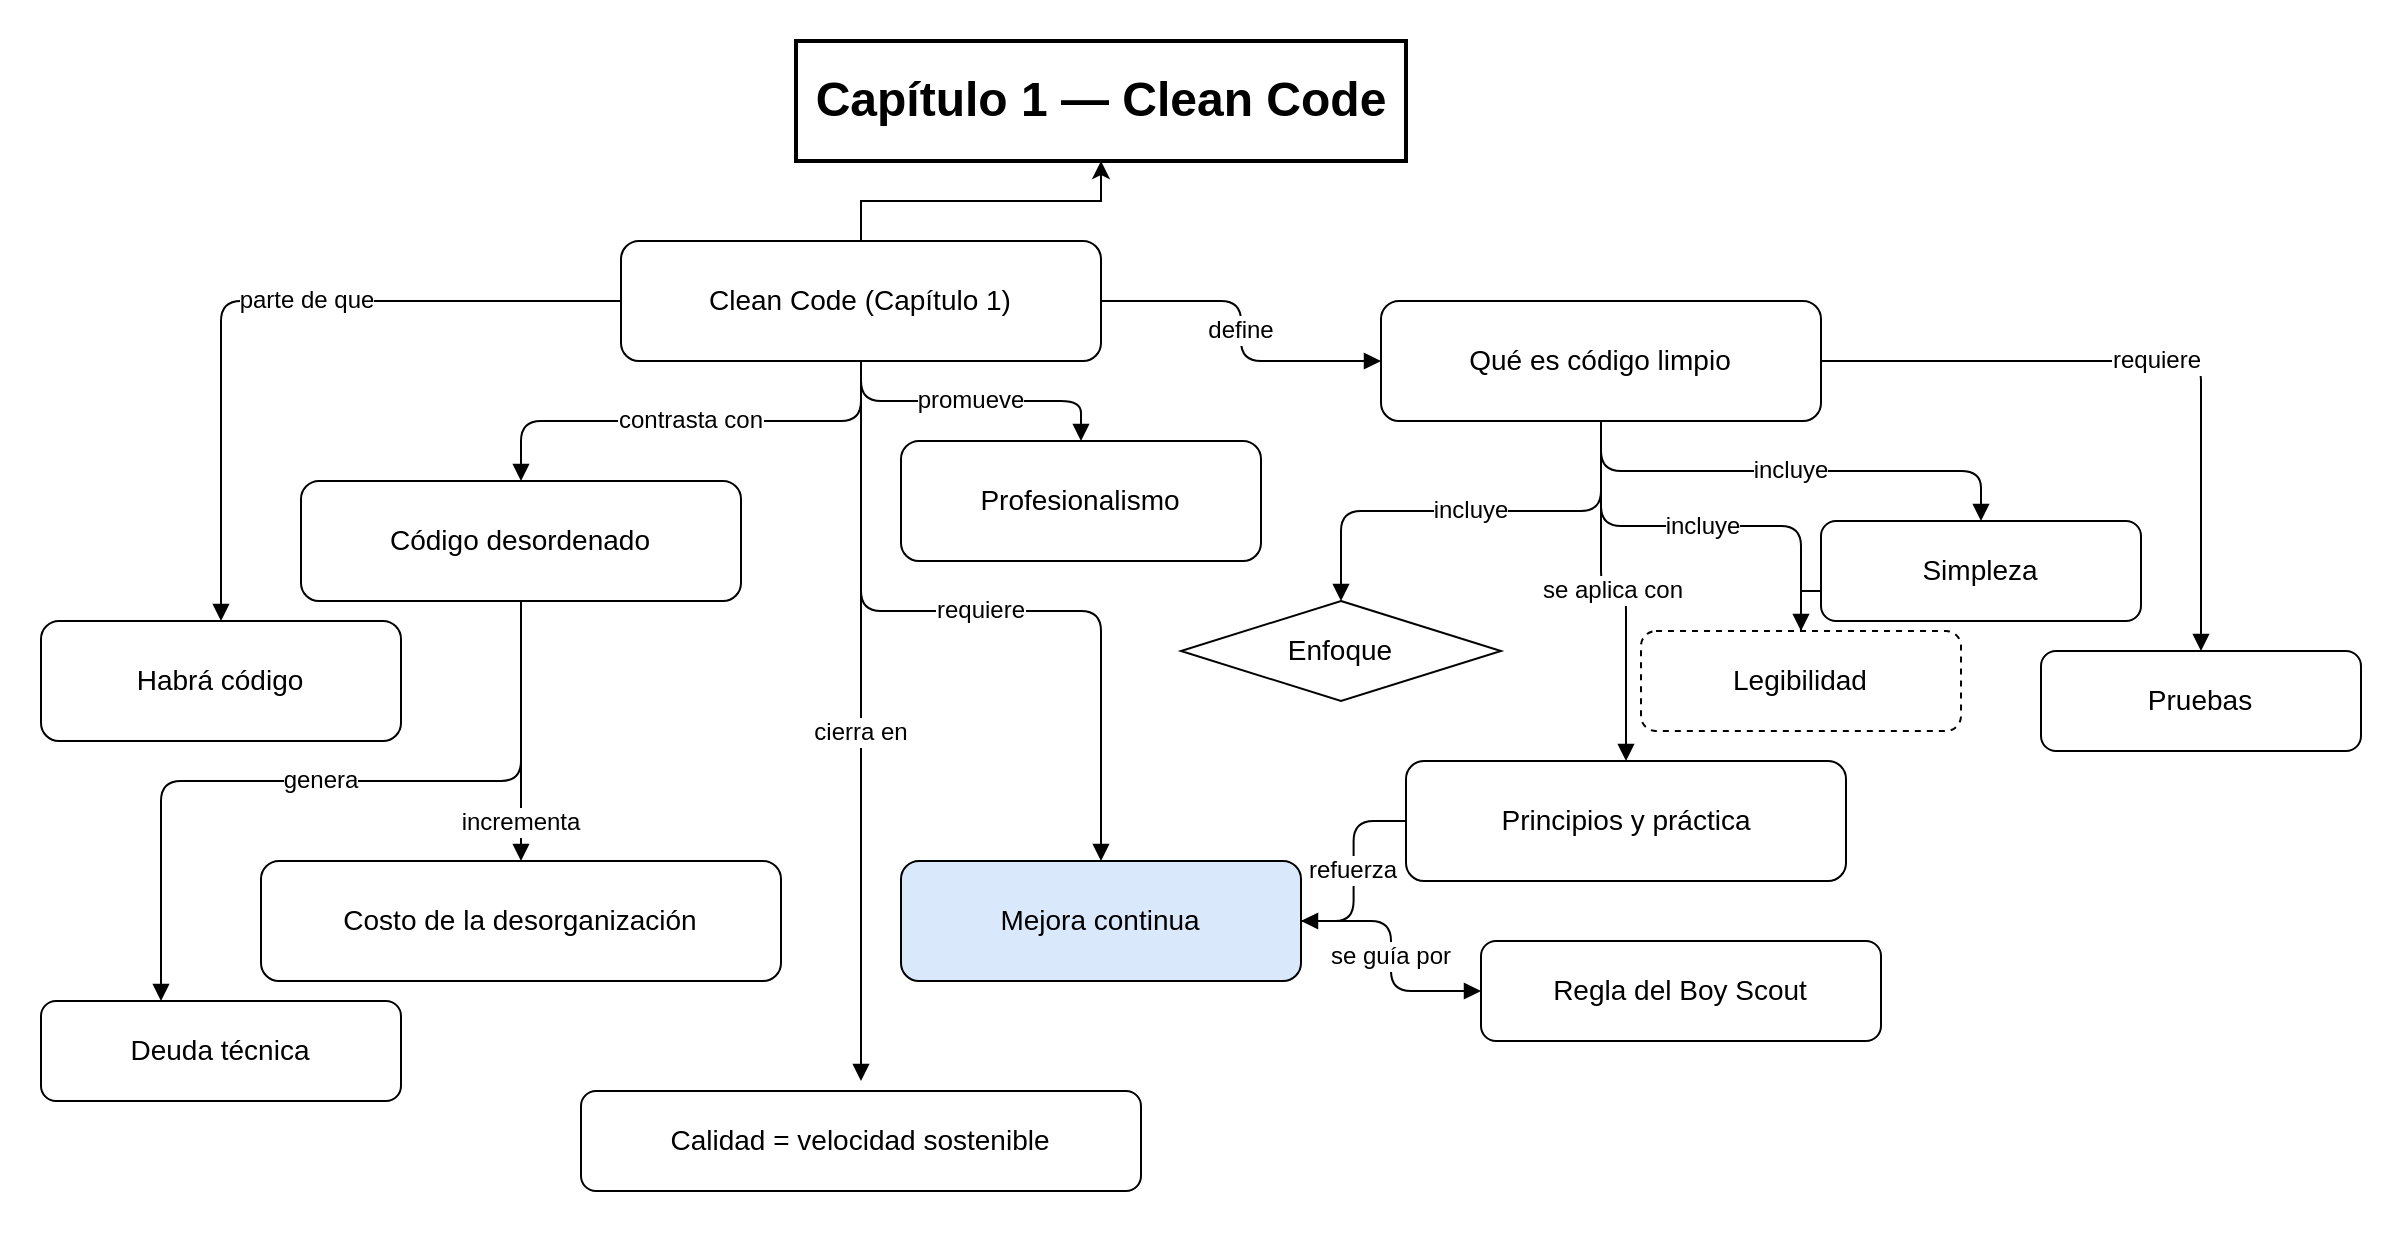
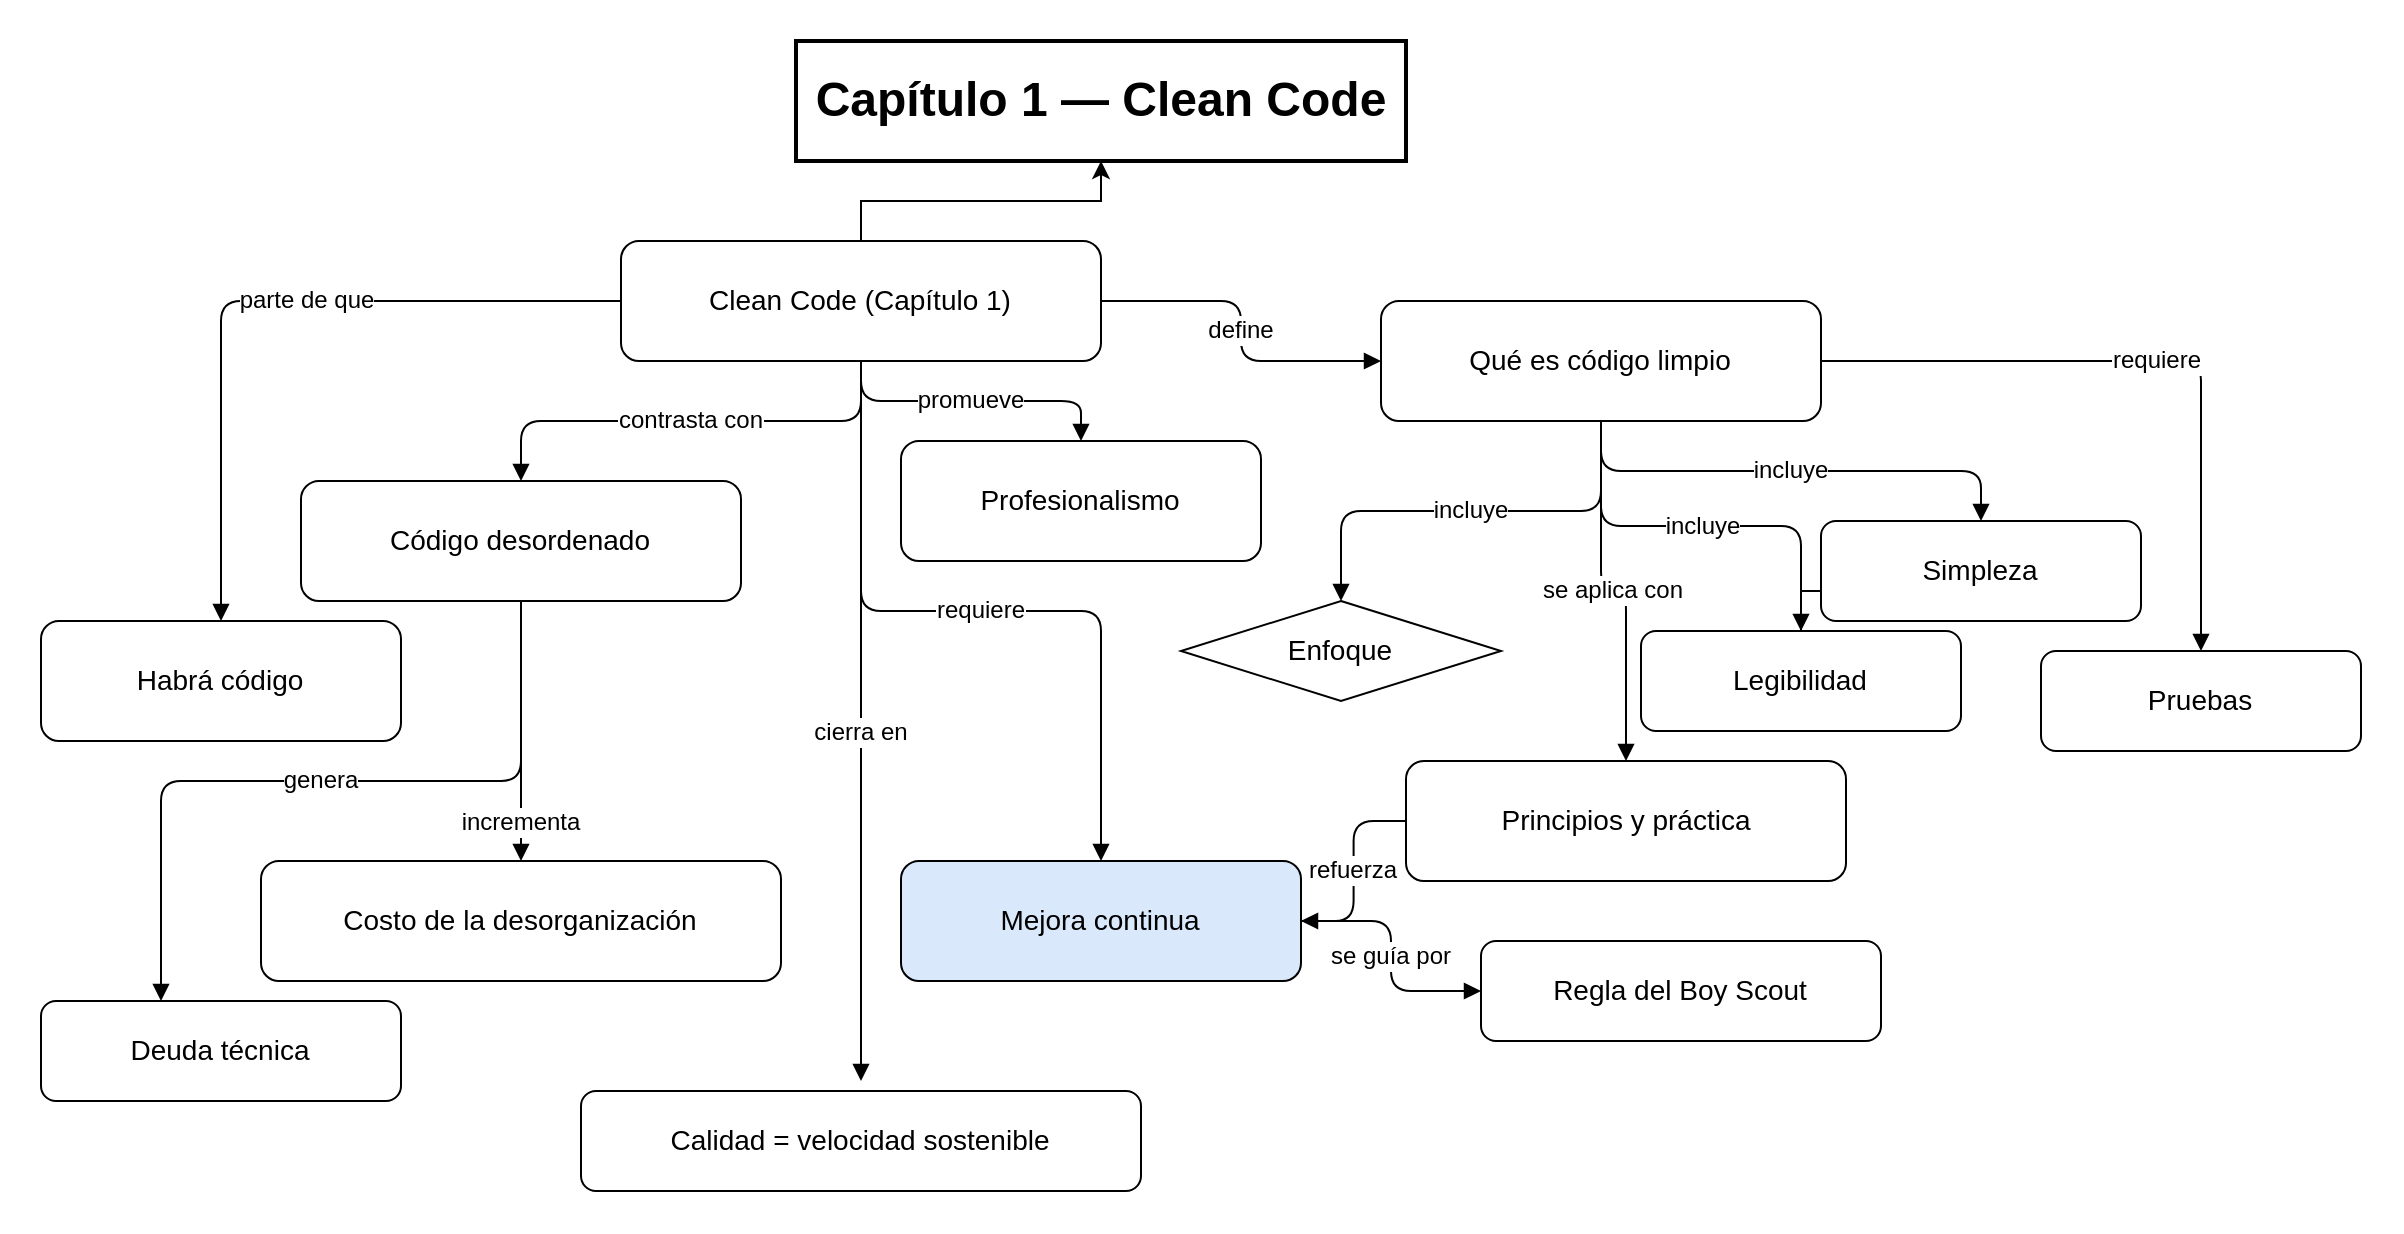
(1801, 681) -> (1801, 681)
